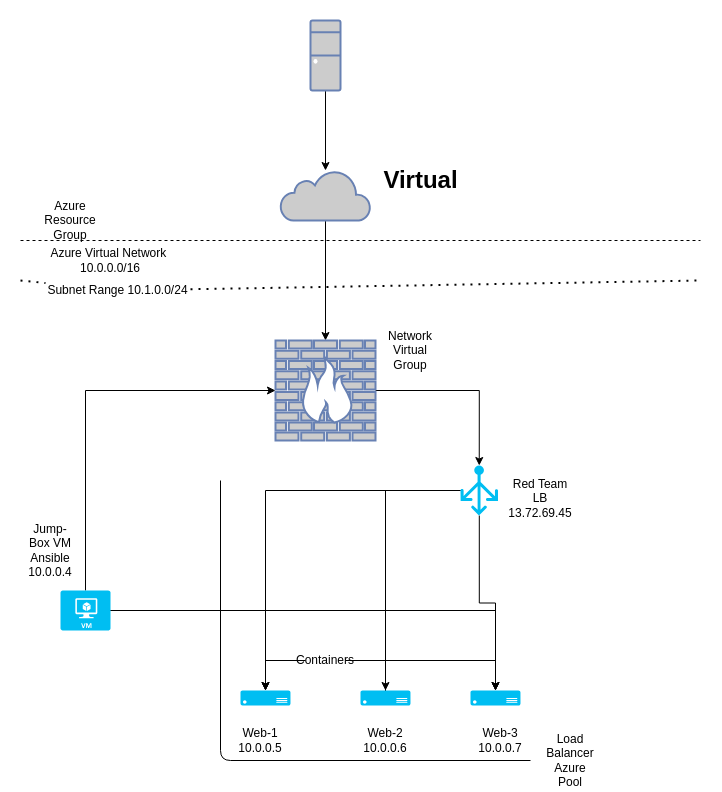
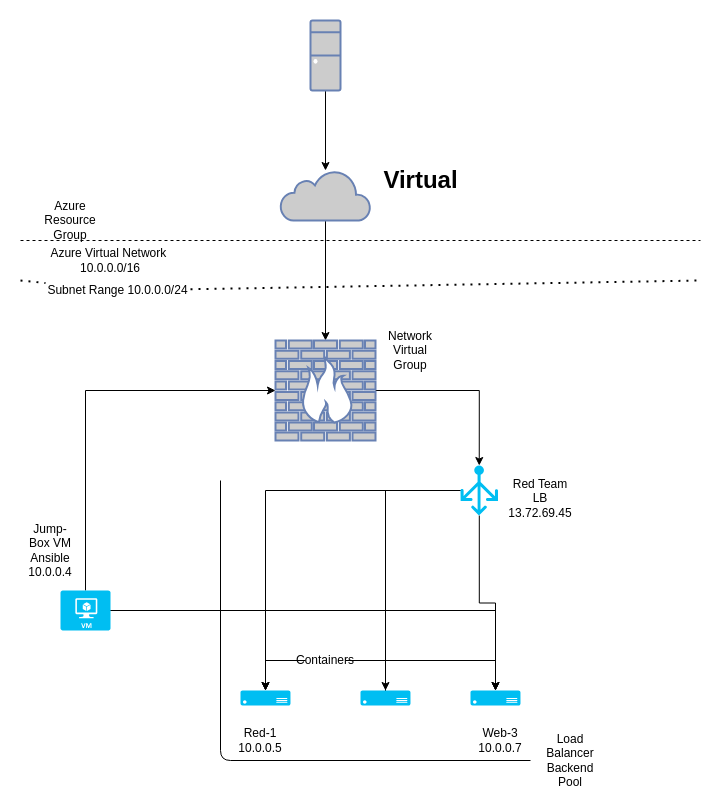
(118, 291) -> (118, 291)
(261, 741) -> (261, 741)
(386, 741) -> none
(571, 761) -> (571, 761)
